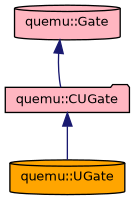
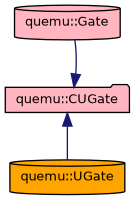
(59, 70) -> (76, 57)
